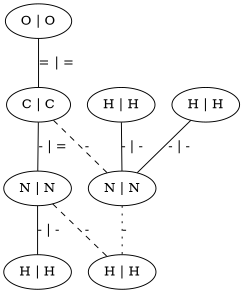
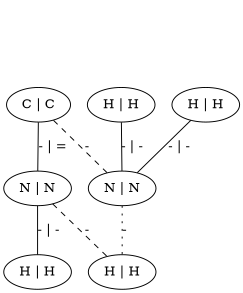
(39, 21) -> none
